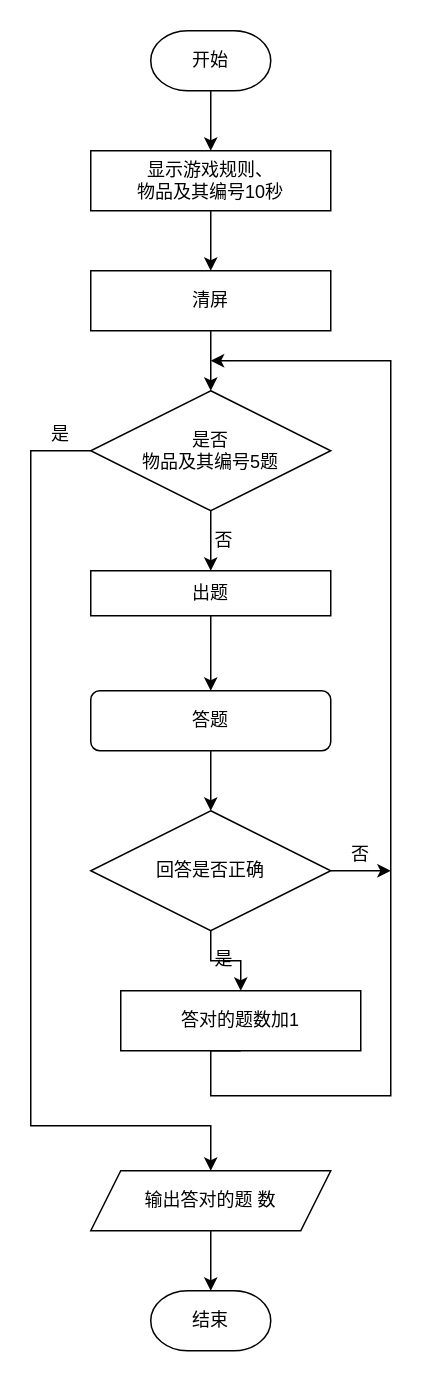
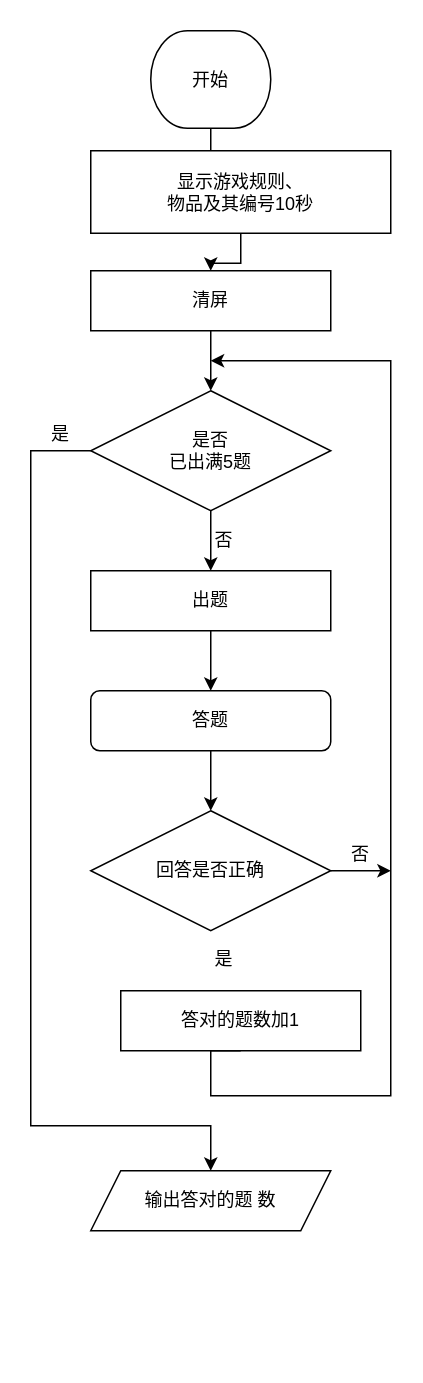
(211, 61) -> (211, 80)
(211, 181) -> (241, 192)
(211, 451) -> (211, 451)
(211, 593) -> (211, 601)
(221, 961) -> none
(211, 1256) -> none
(211, 1321) -> none
